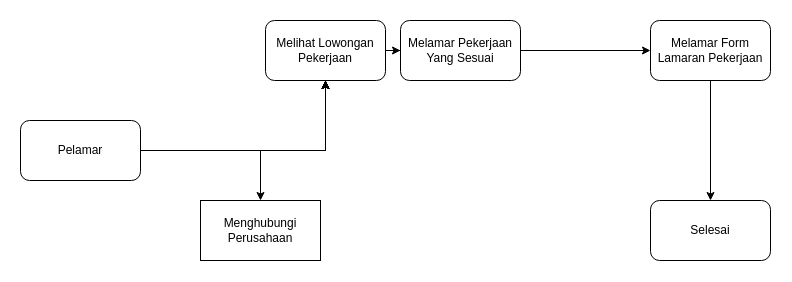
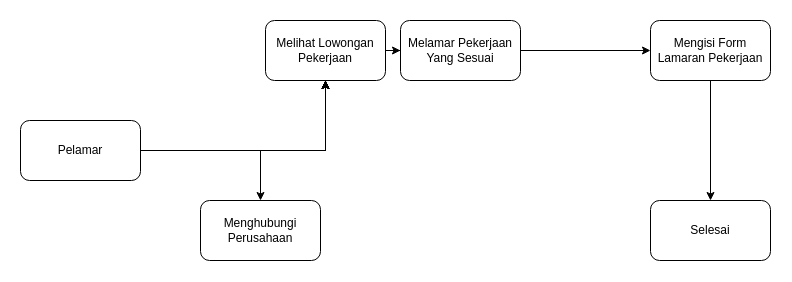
(711, 51) -> (711, 51)
(261, 231) -> (261, 231)
